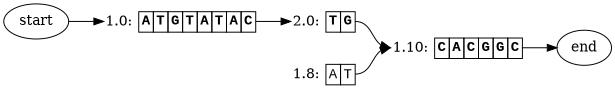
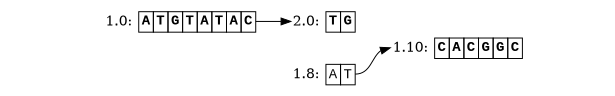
(36, 21) -> none
(370, 30) -> none
(584, 48) -> none
